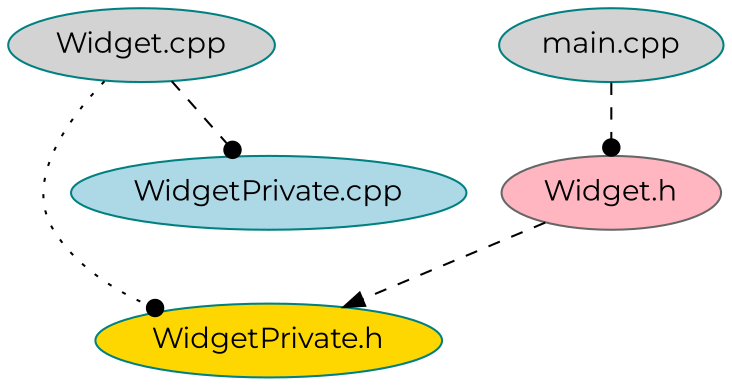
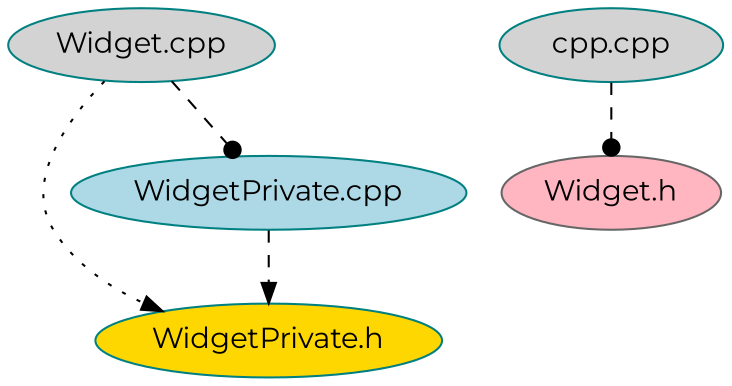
(611, 45) -> (611, 45)
(45, 206) -> (45, 206)
(454, 261) -> (269, 257)
